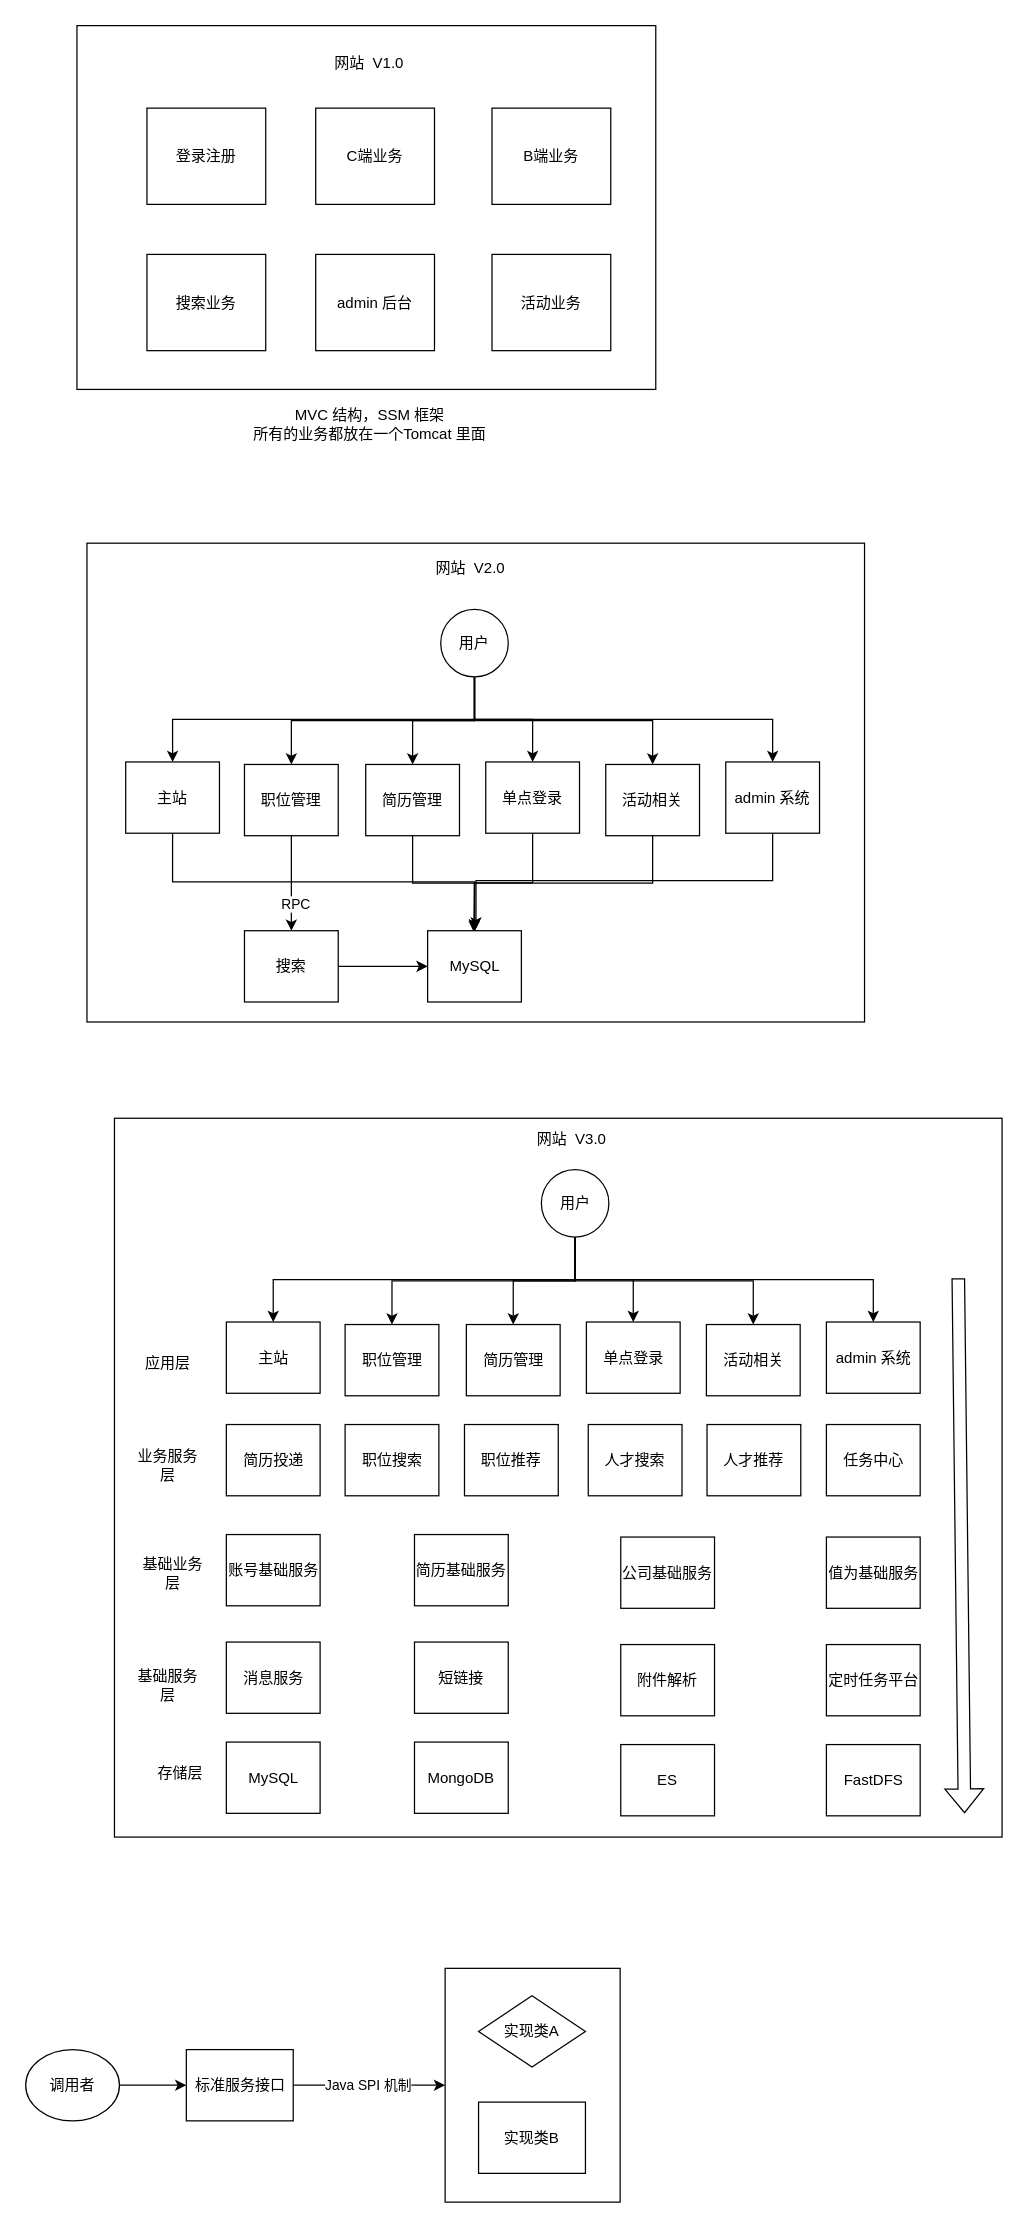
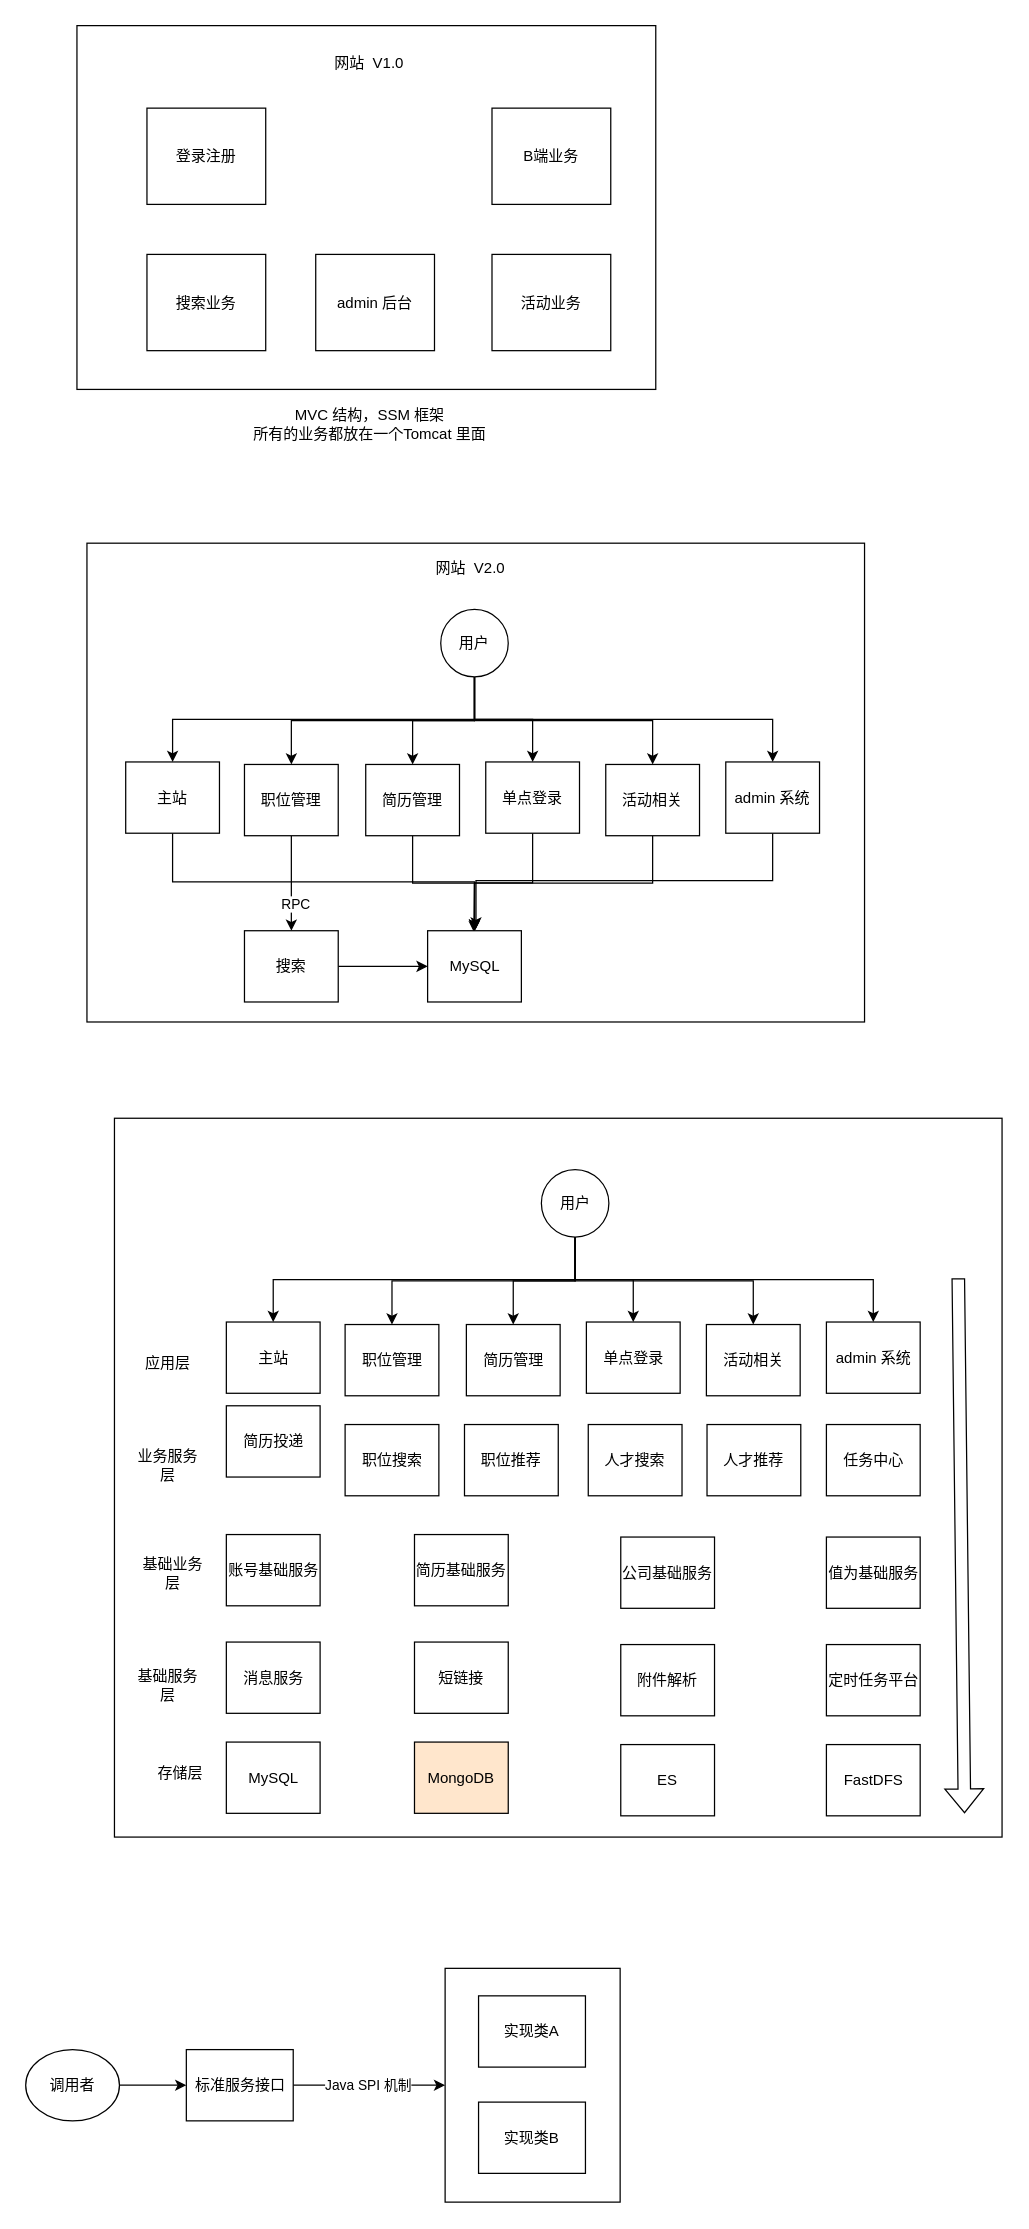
(375, 156) -> none
(571, 1139) -> none
(273, 1460) -> (273, 1441)
(461, 1778) -> (461, 1778)
(532, 2031) -> (532, 2031)
